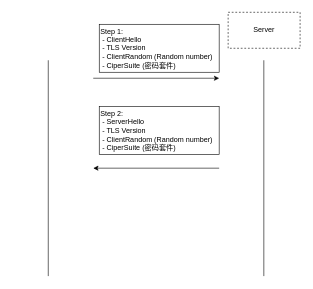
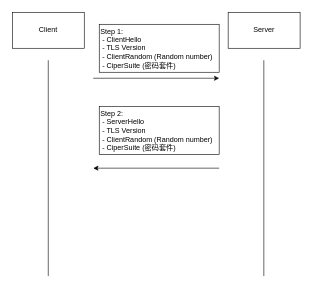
none -> (48, 30)
(264, 30) -> (264, 30)
